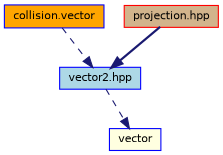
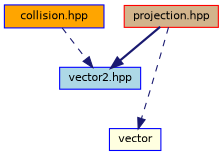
(54, 16) -> (54, 16)
(115, 104) -> (155, 73)
